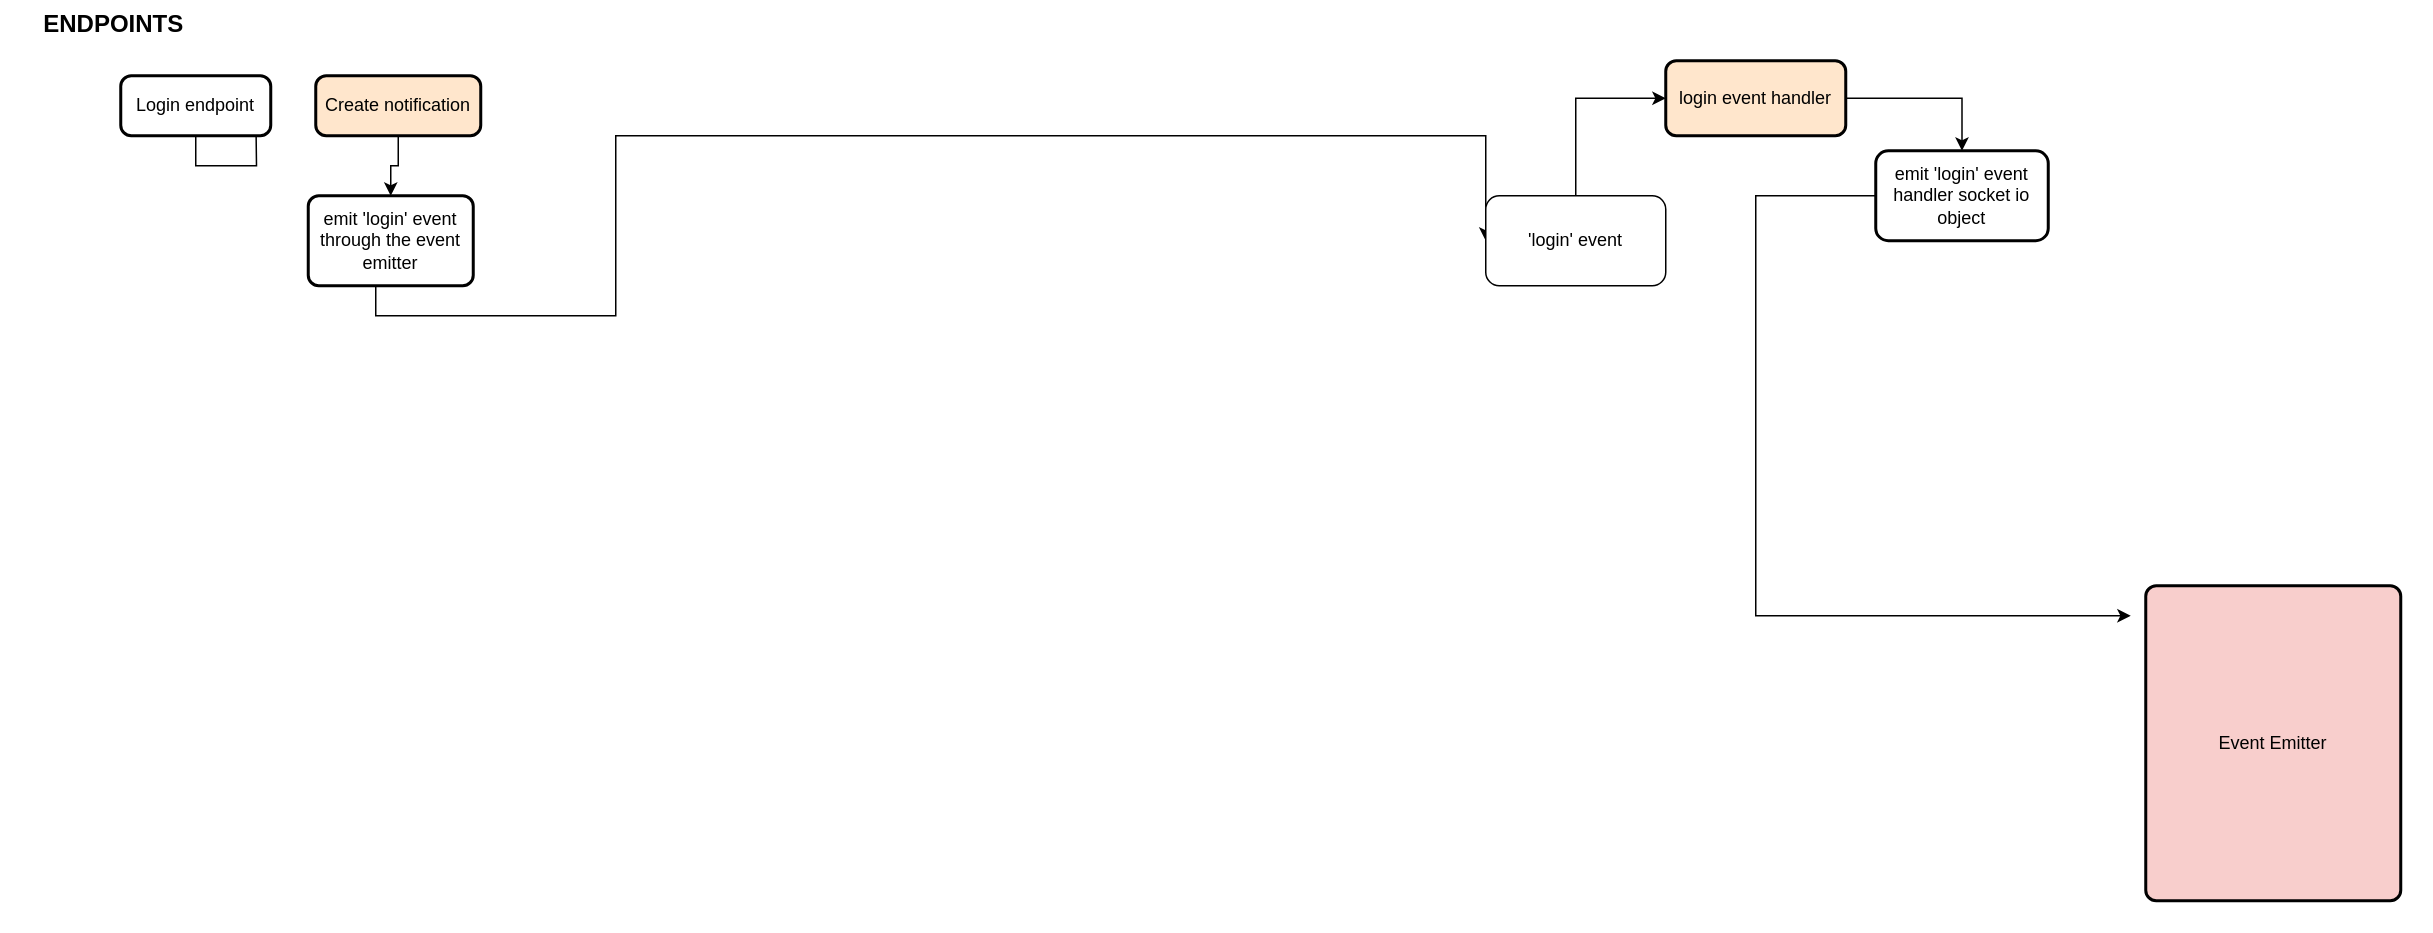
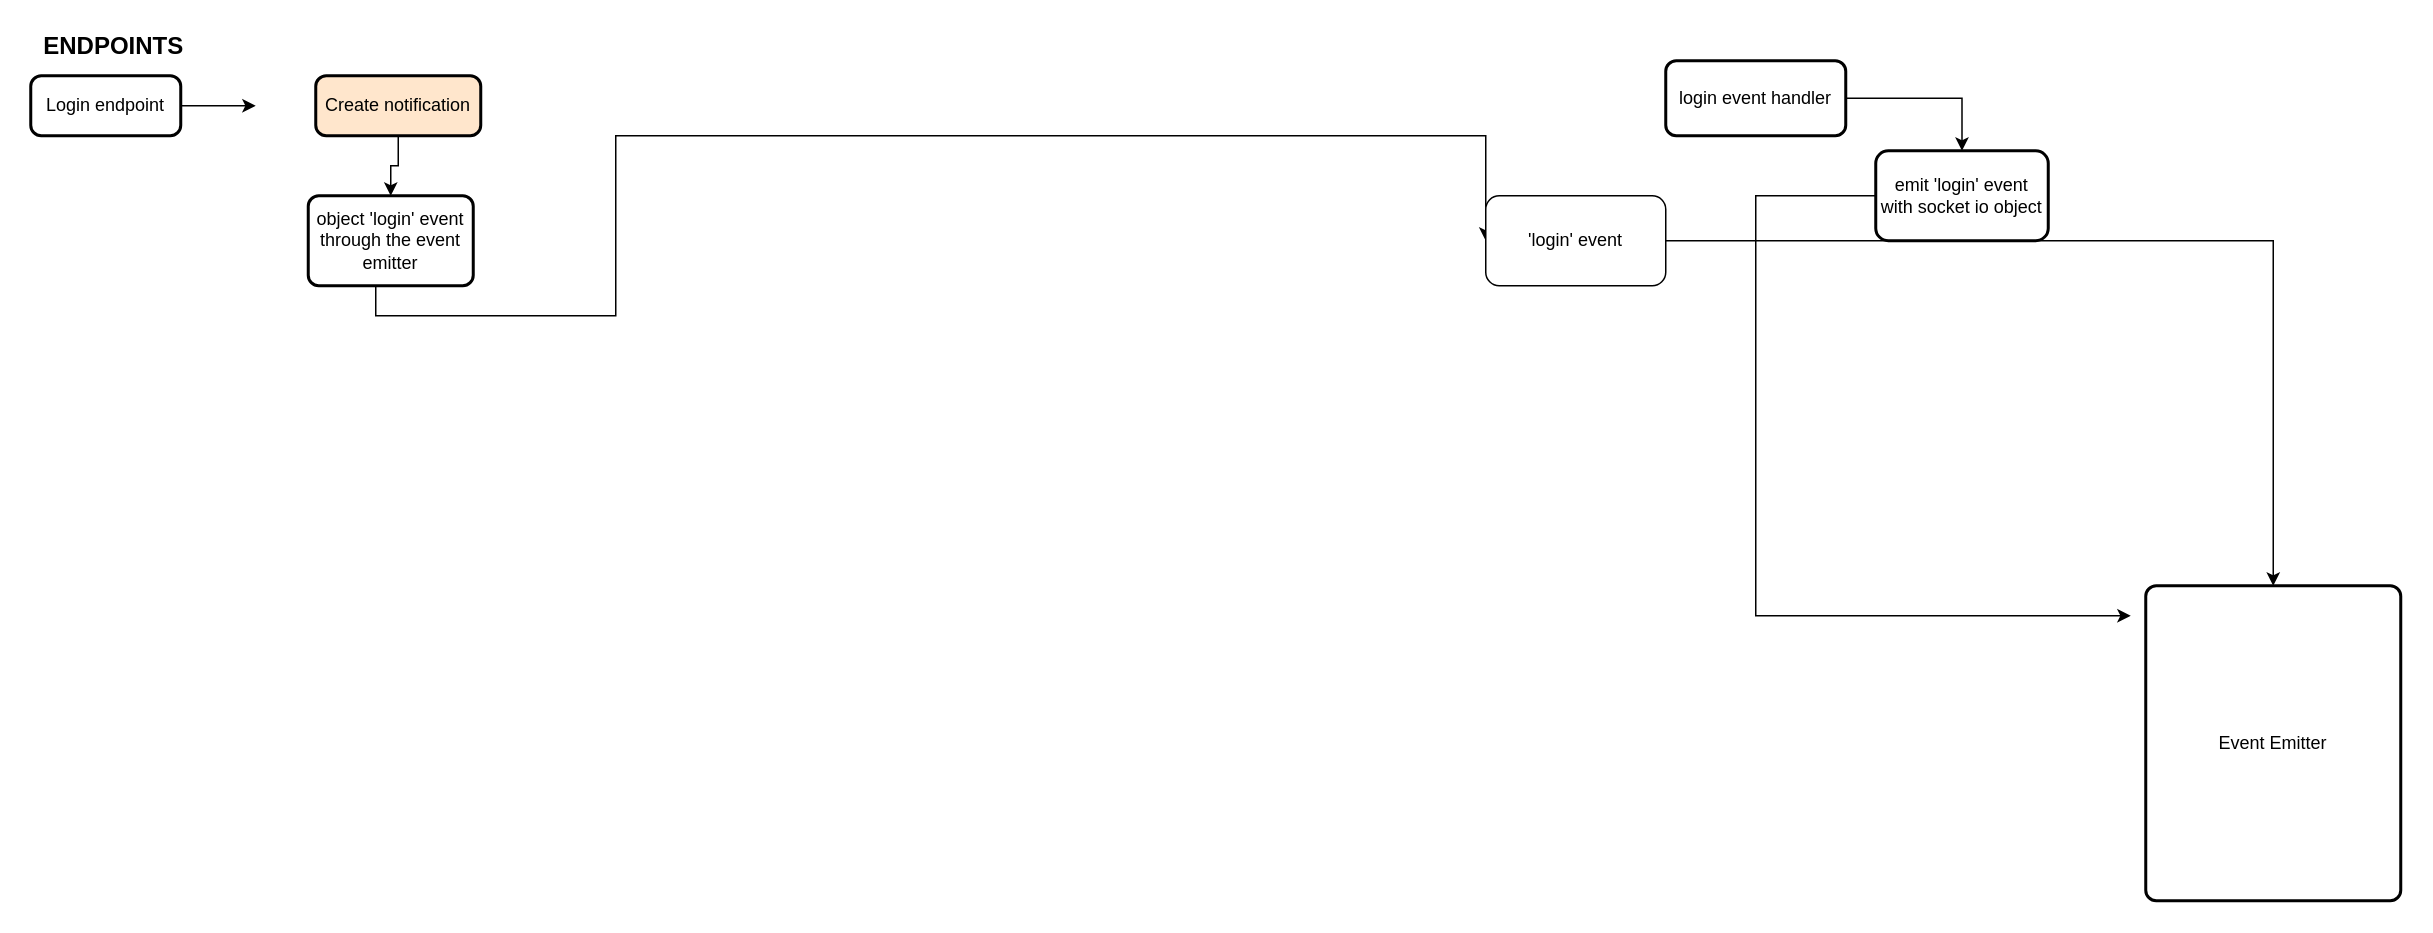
(113, 23) -> (113, 46)
(1756, 98) -> (1756, 98)
(196, 106) -> (106, 106)
(1576, 107) -> (2273, 291)
(1962, 196) -> (1962, 196)
(391, 241) -> (391, 241)
(2273, 743) -> (2273, 743)
